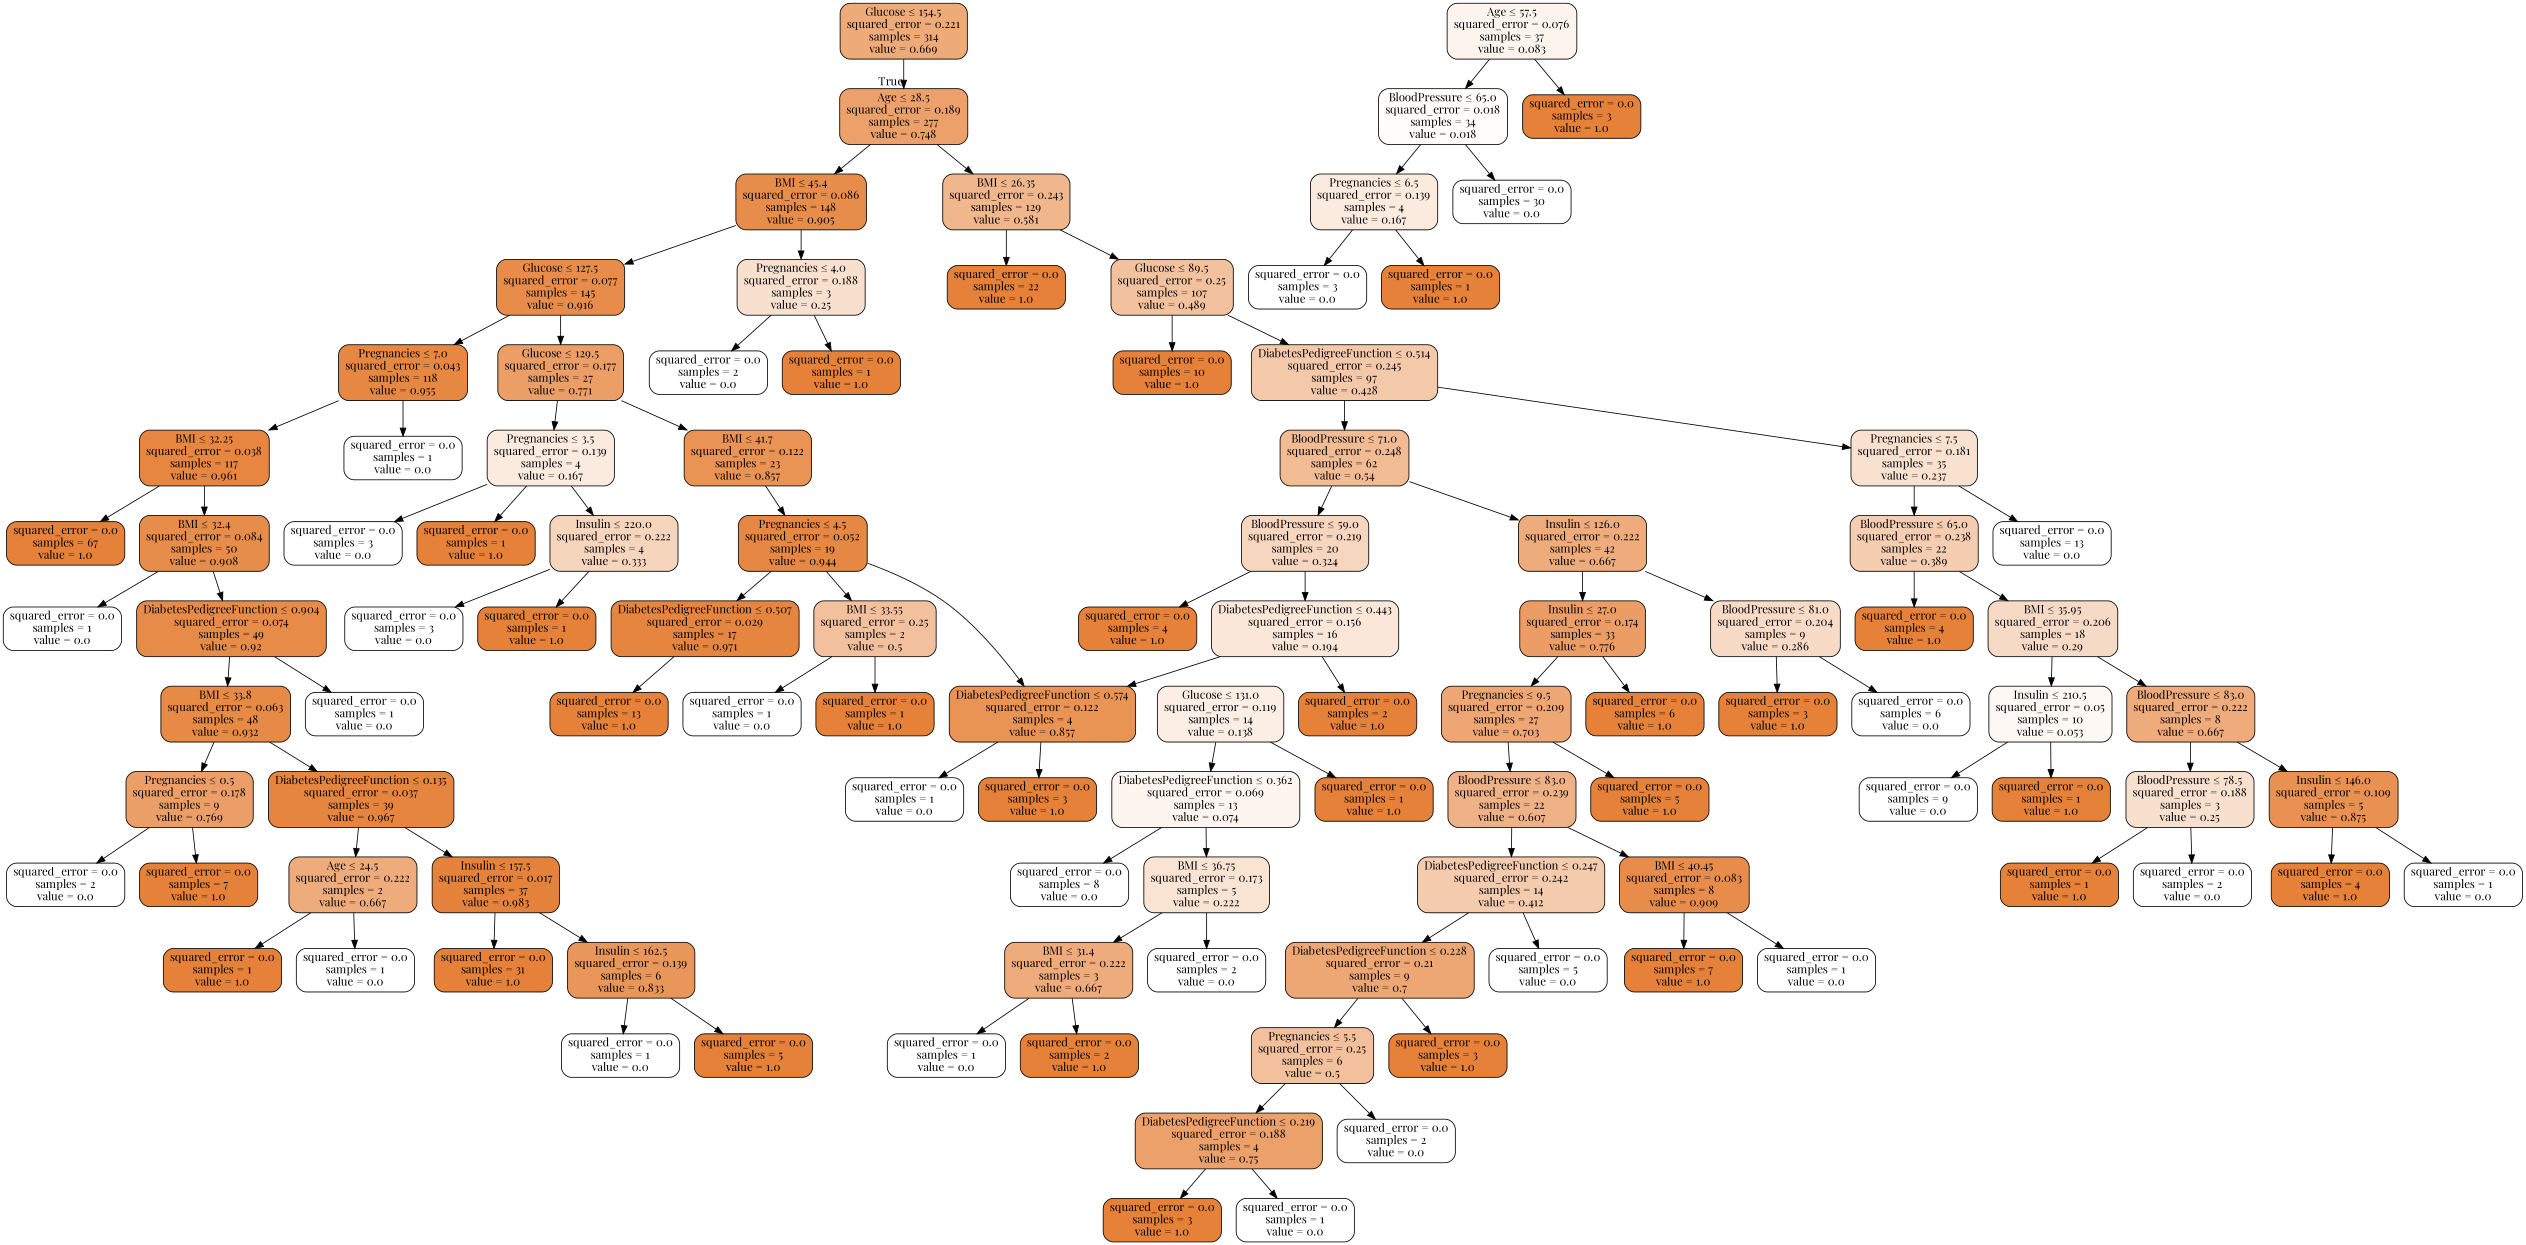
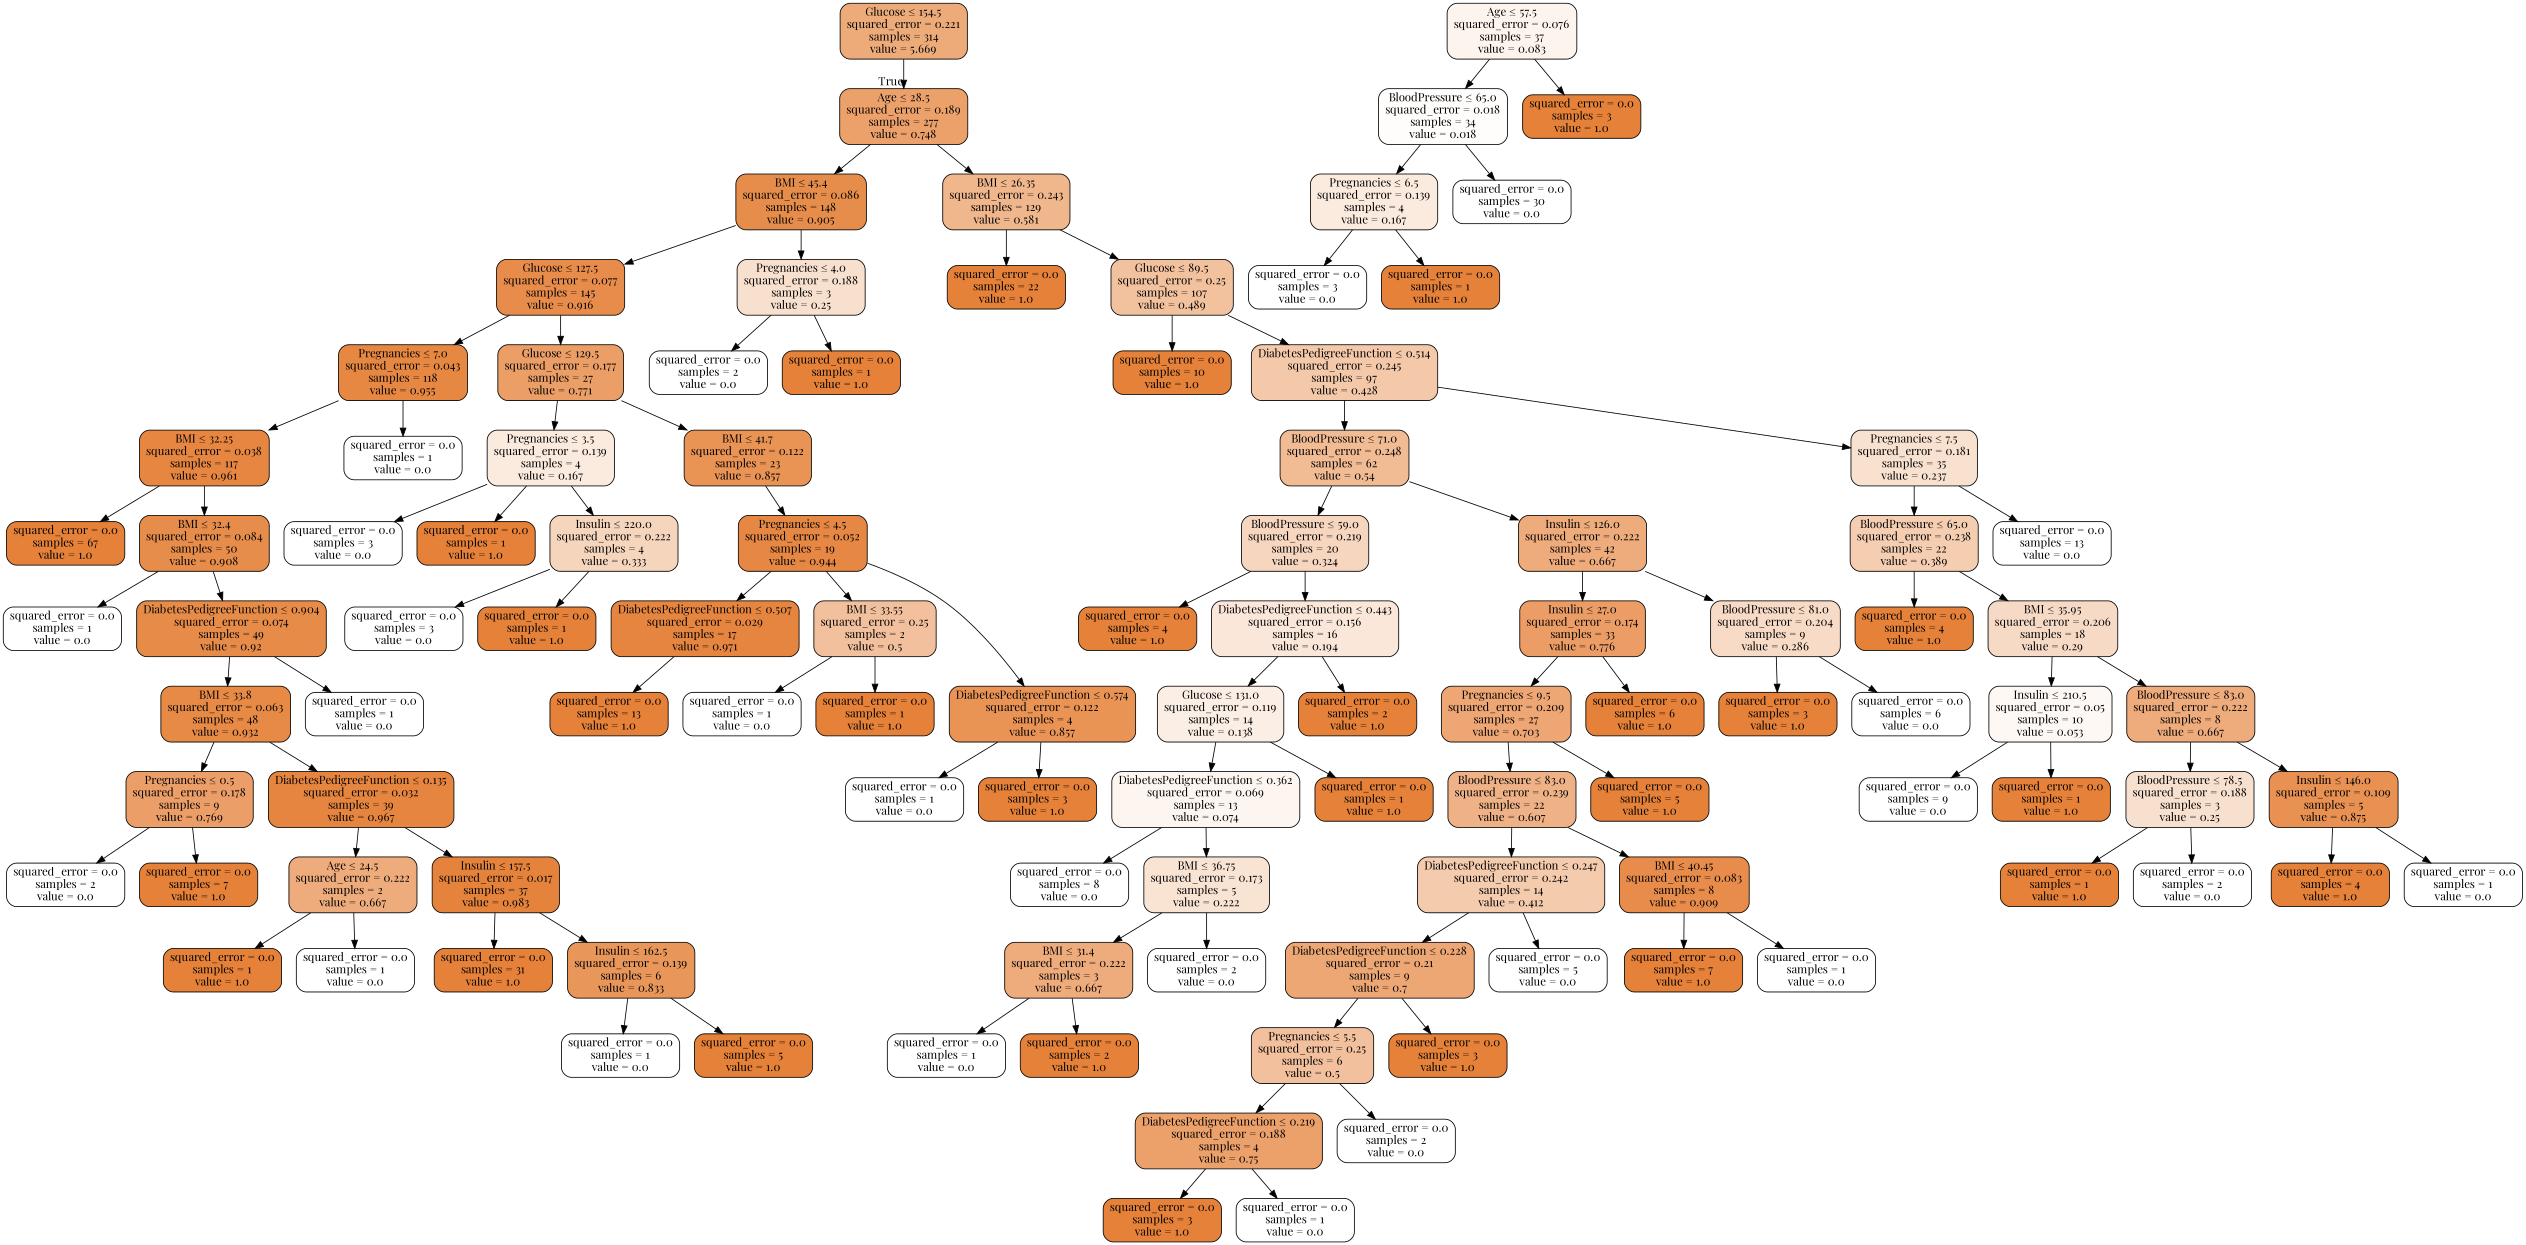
(904, 49) -> (904, 49)
(1178, 670) -> (1266, 668)
(361, 793) -> (361, 793)
